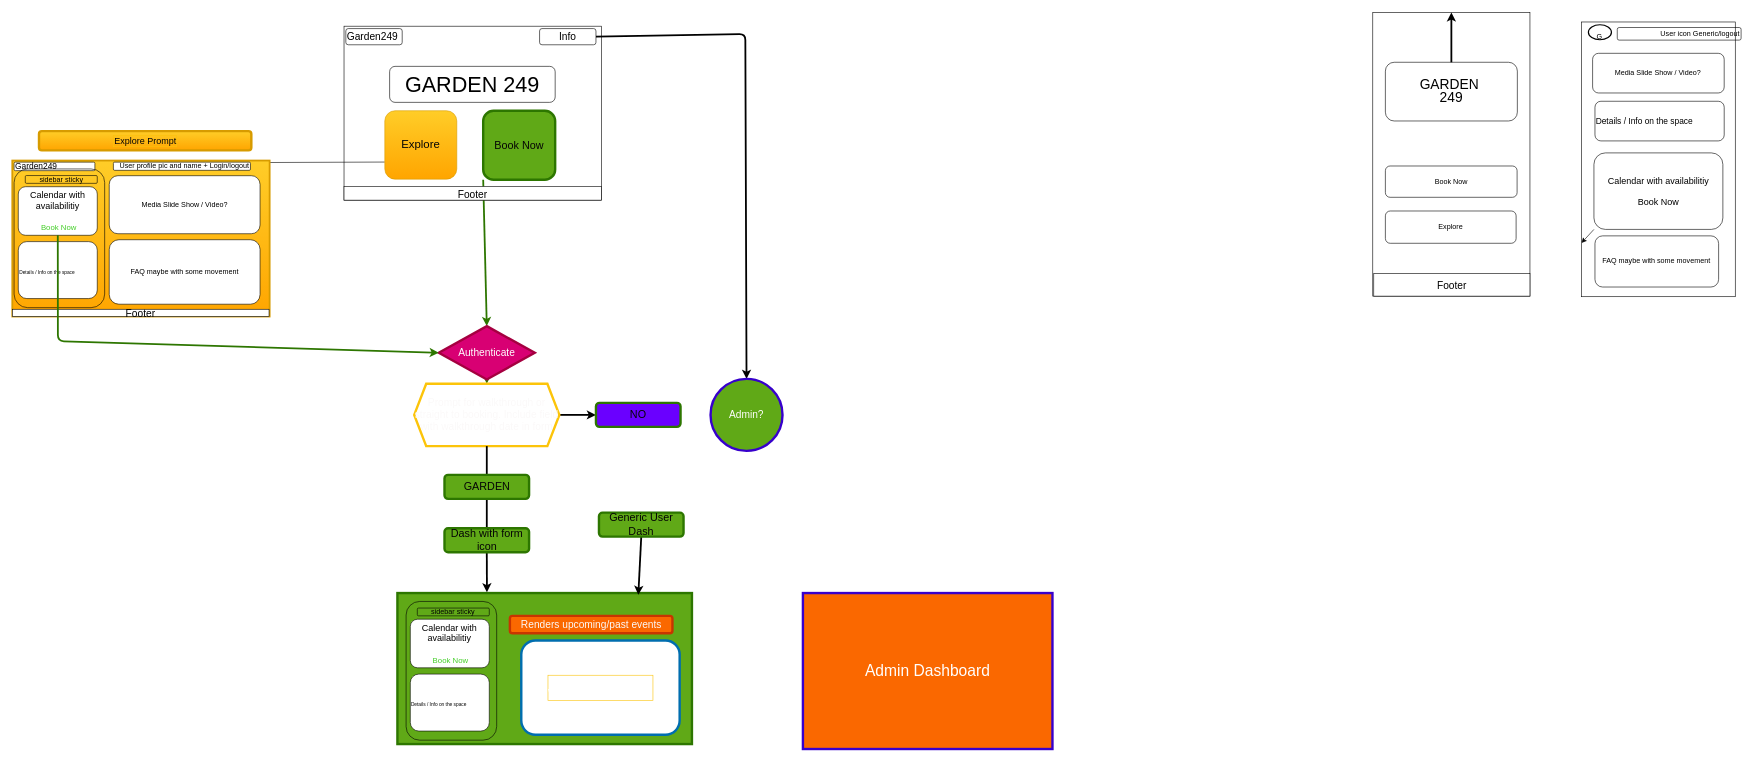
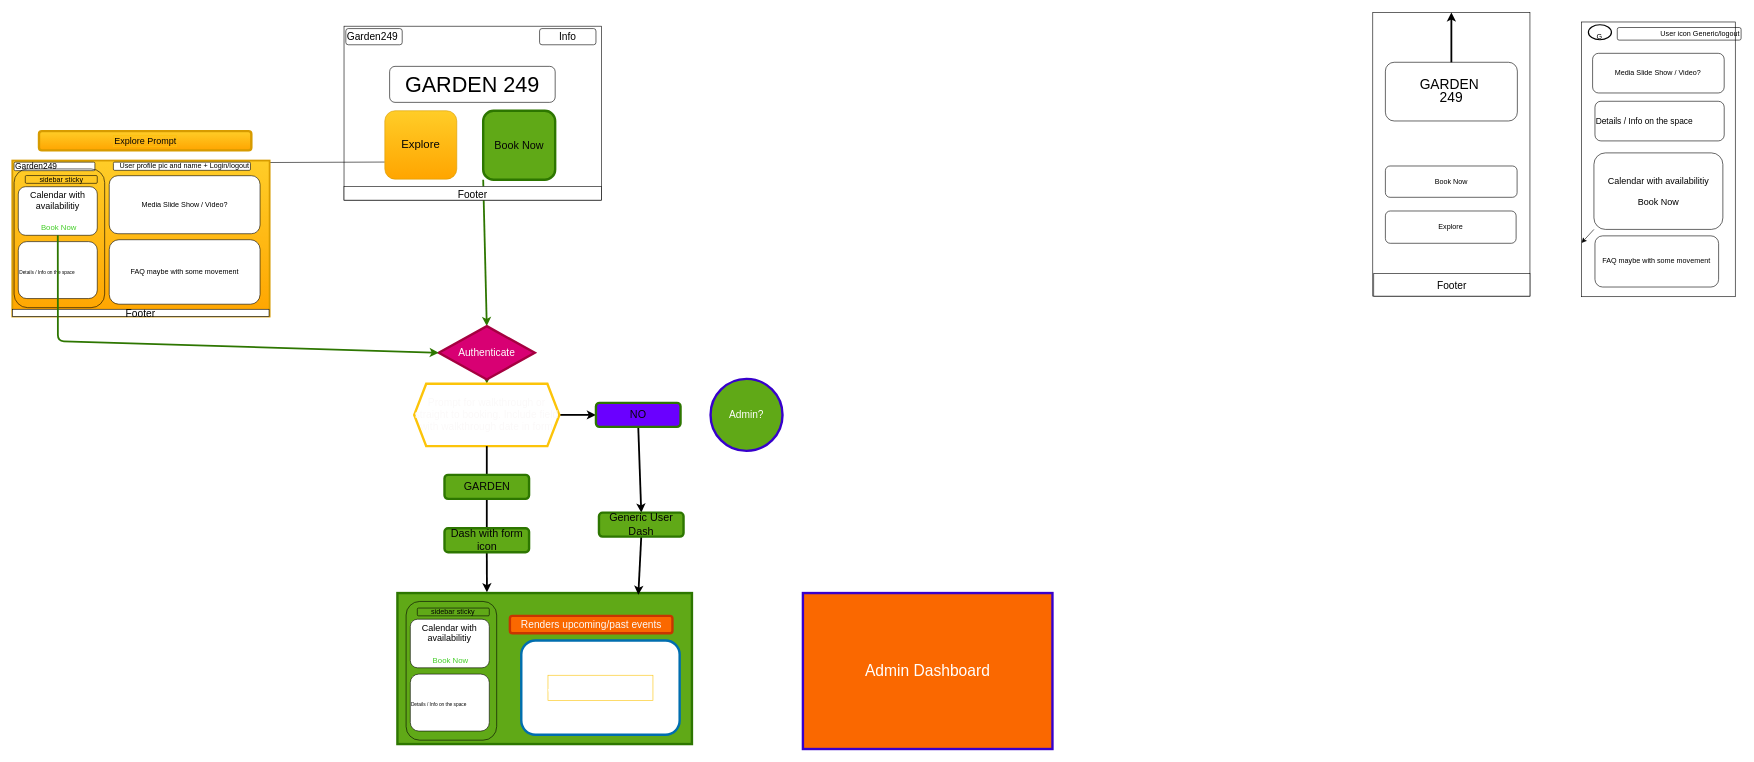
(746, 129) -> none
none -> (640, 466)
